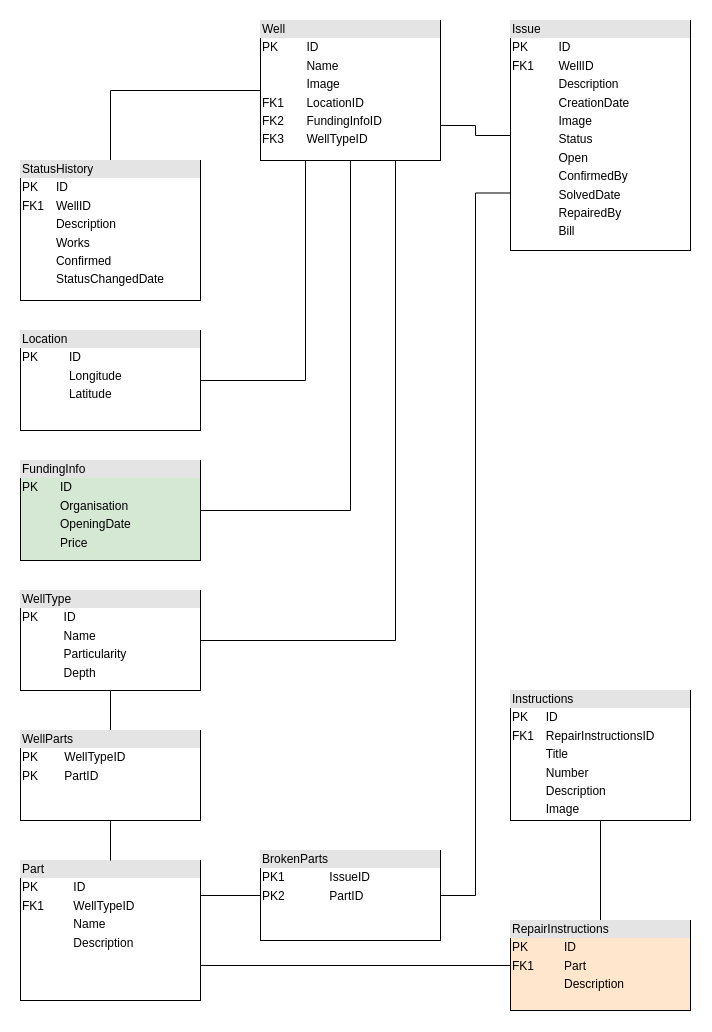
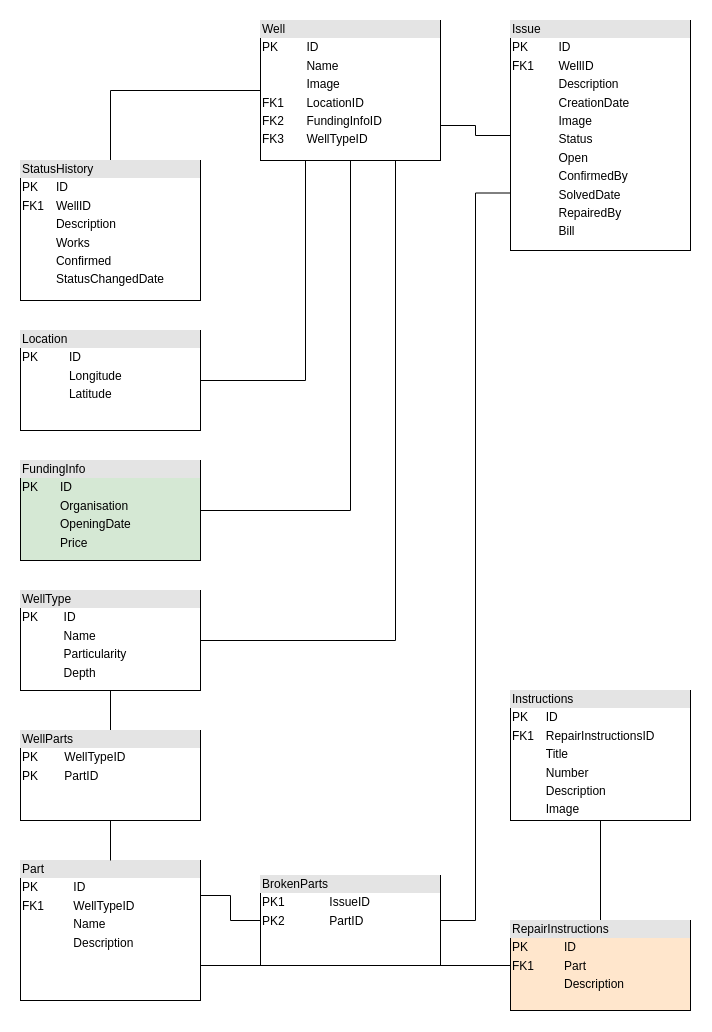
(351, 896) -> (351, 921)
